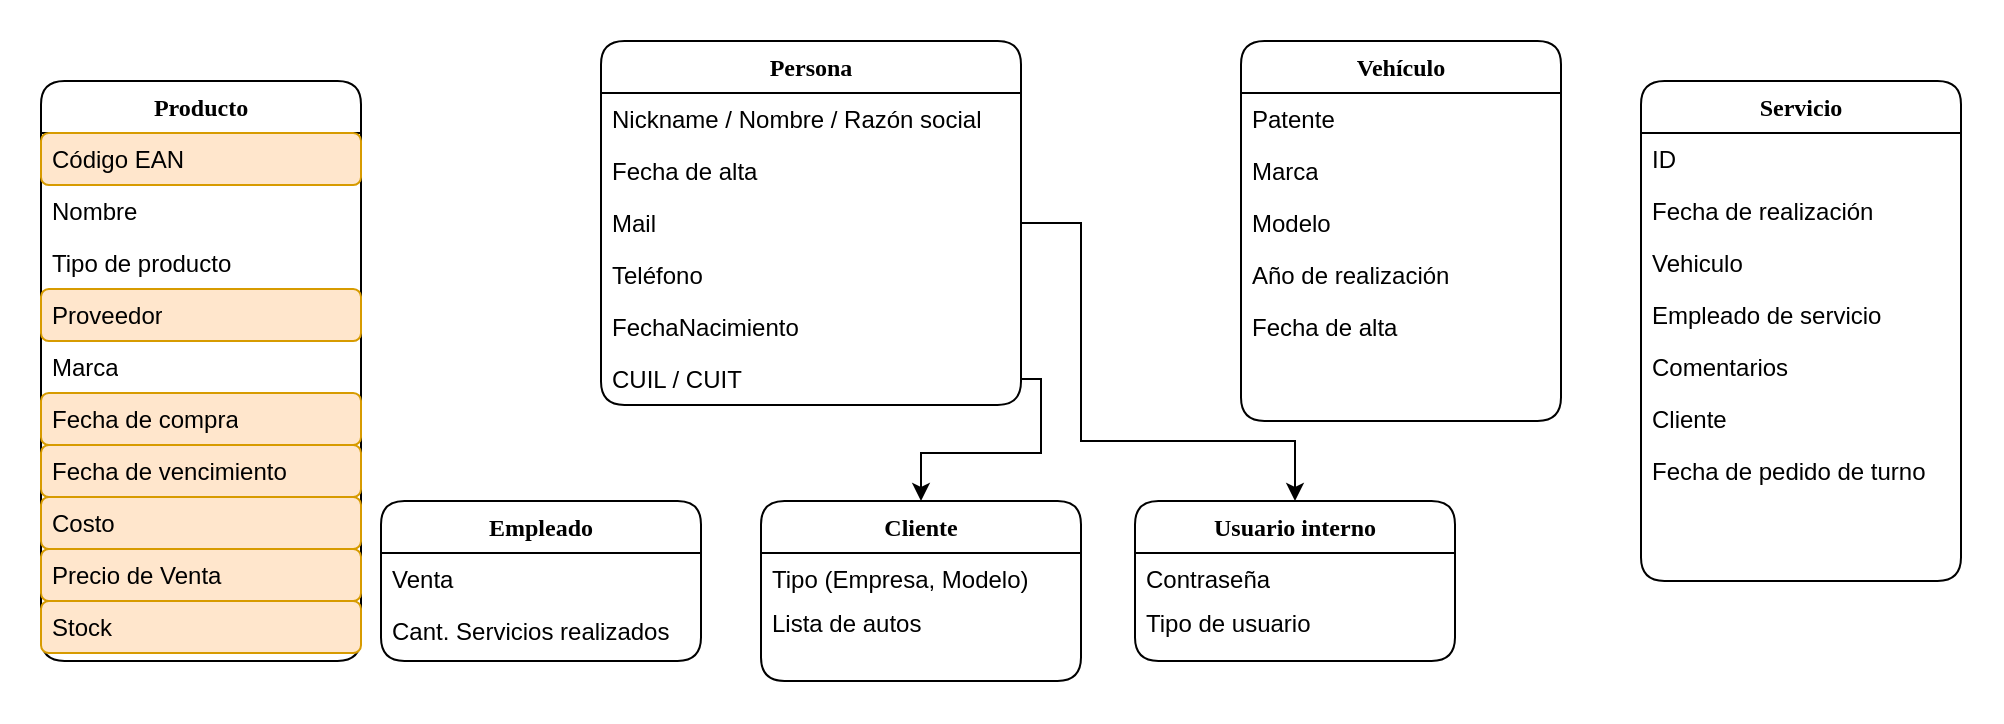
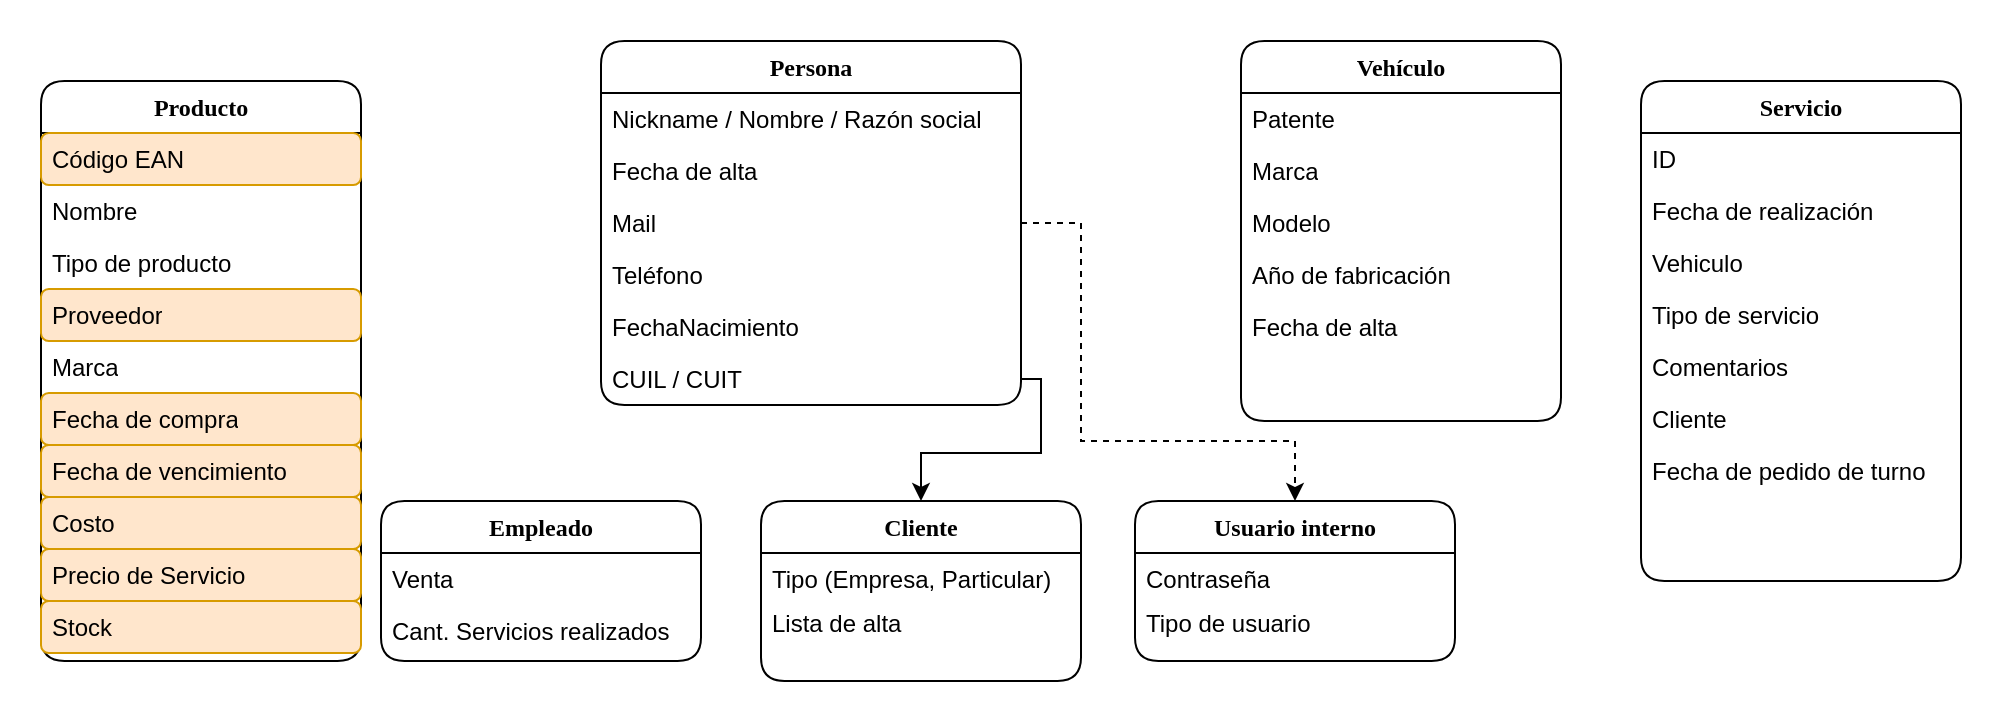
(1358, 277) -> (1361, 277)
(1772, 317) -> (1745, 317)
(1081, 434) -> (1081, 434)
(144, 577) -> (158, 577)
(905, 581) -> (923, 596)
(858, 625) -> (848, 625)
